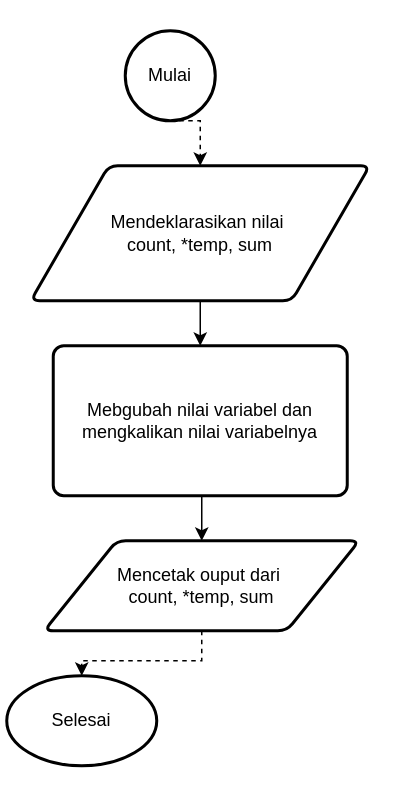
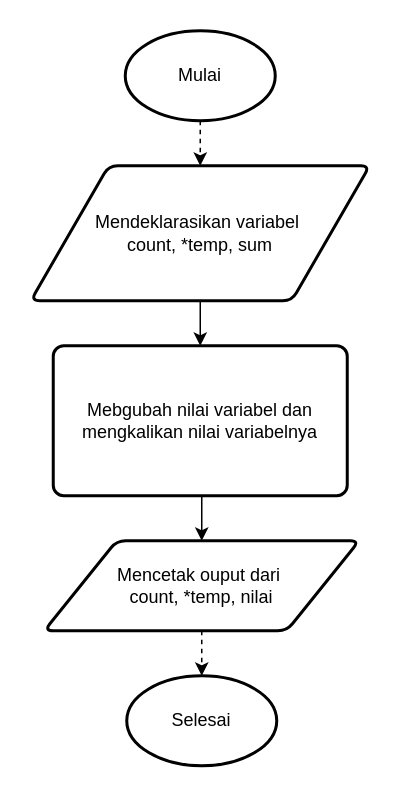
(170, 76) -> (200, 76)
(200, 233) -> (200, 233)
(202, 586) -> (202, 586)
(82, 721) -> (202, 721)
